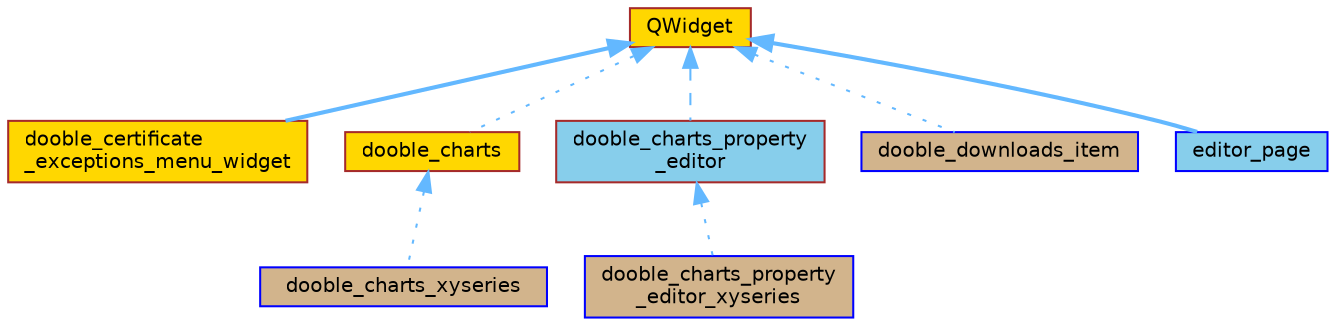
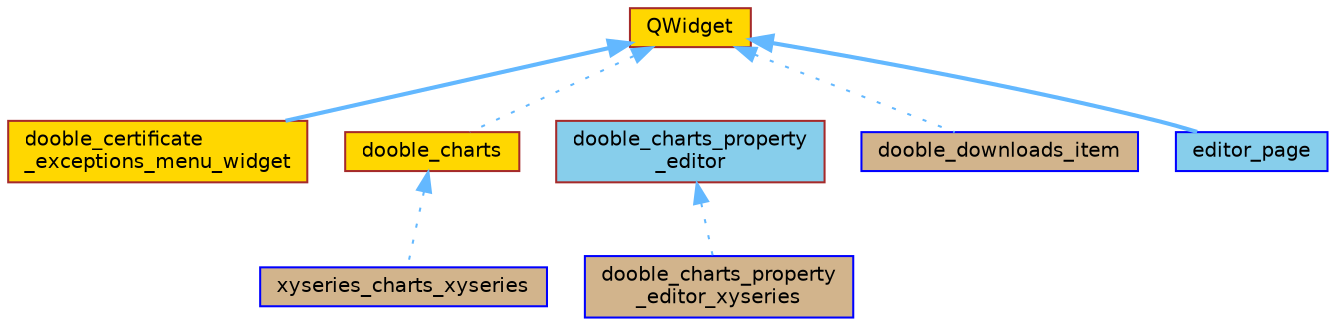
(690, 94) -> none
(404, 287) -> (404, 287)
